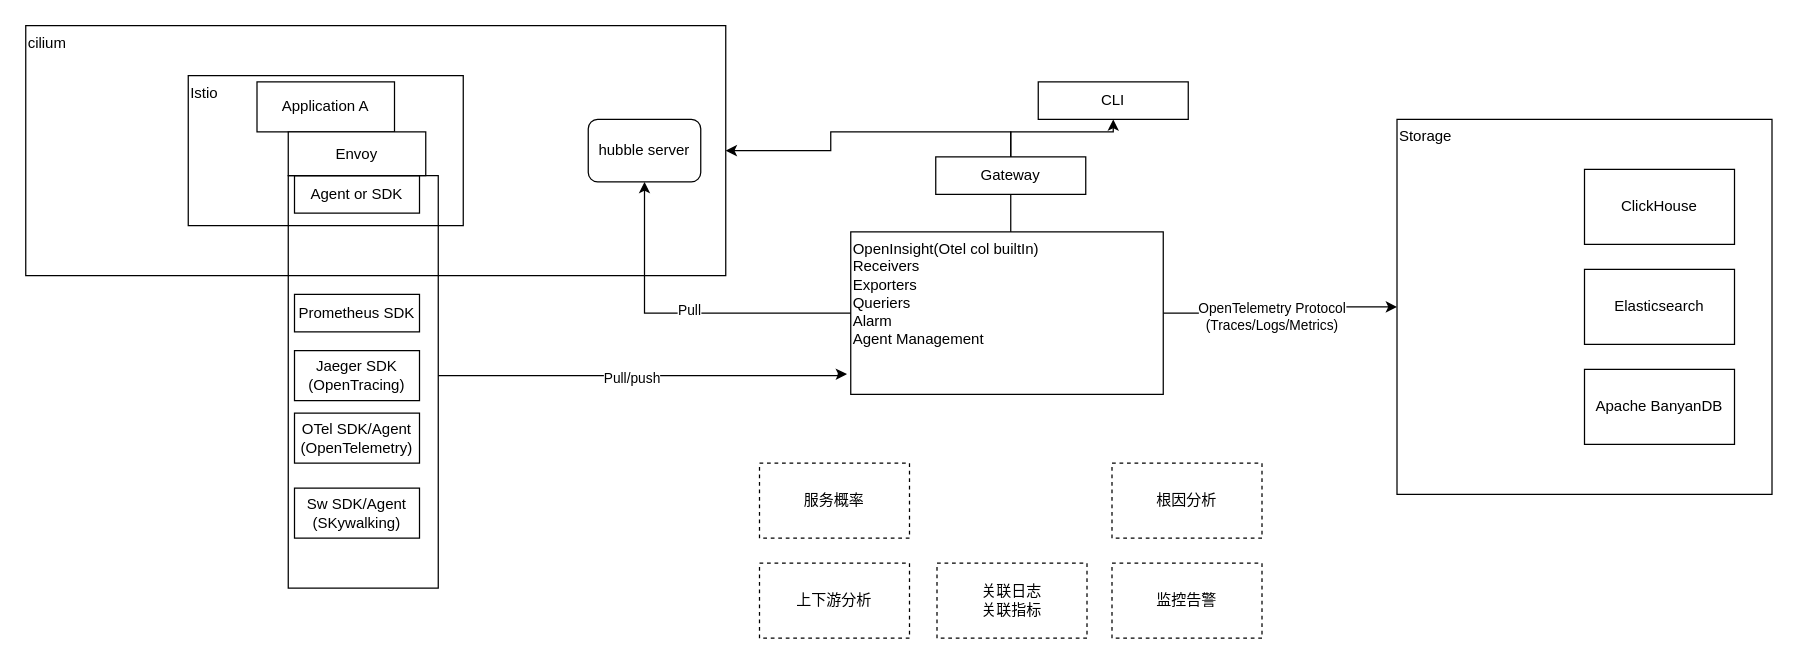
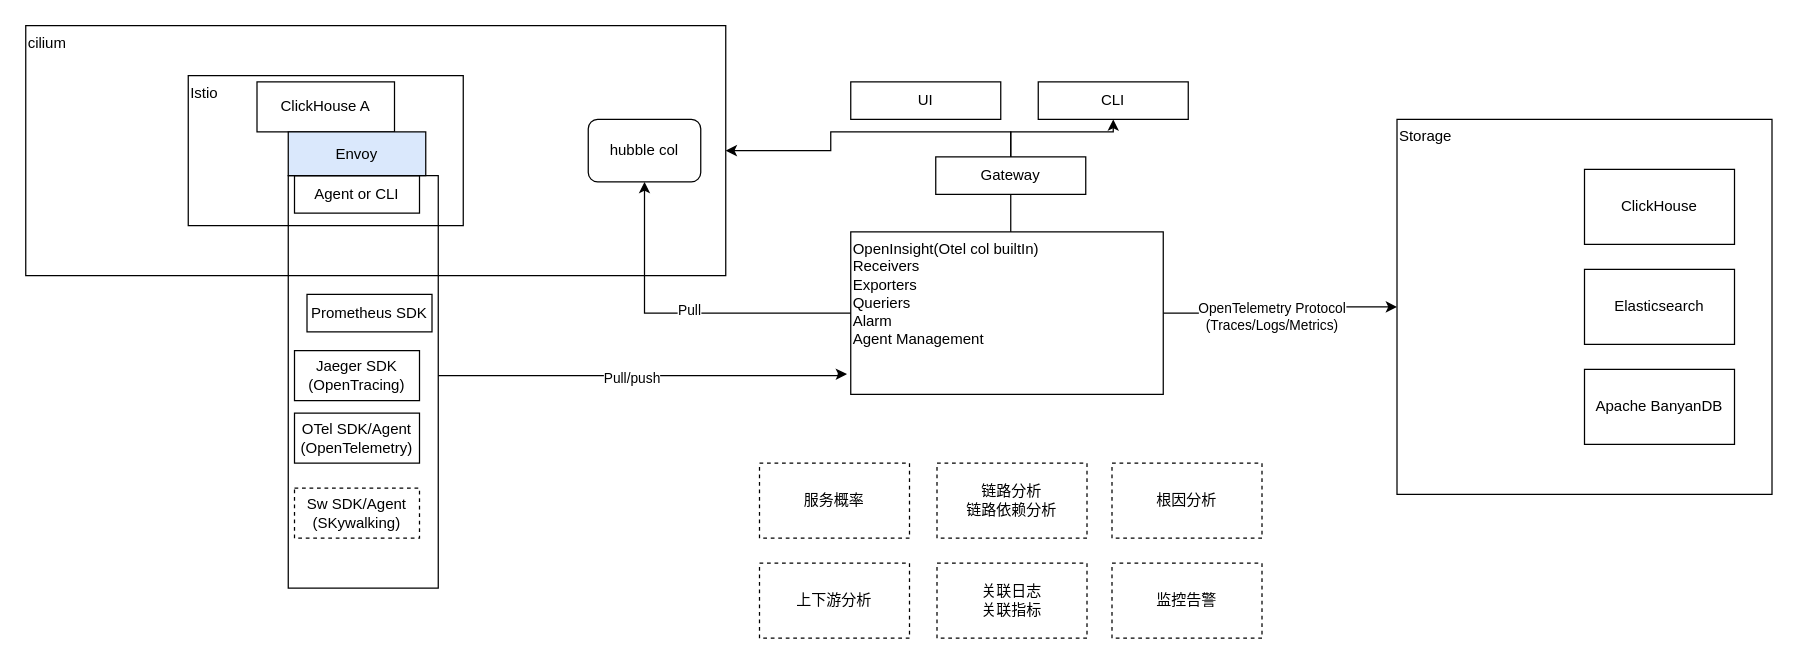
none -> (926, 101)
(326, 107) -> (326, 107)
(644, 151) -> (644, 151)
(357, 154) -> (357, 154)
(357, 194) -> (357, 194)
(357, 313) -> (369, 313)
none -> (1012, 501)
(357, 513) -> (357, 513)
